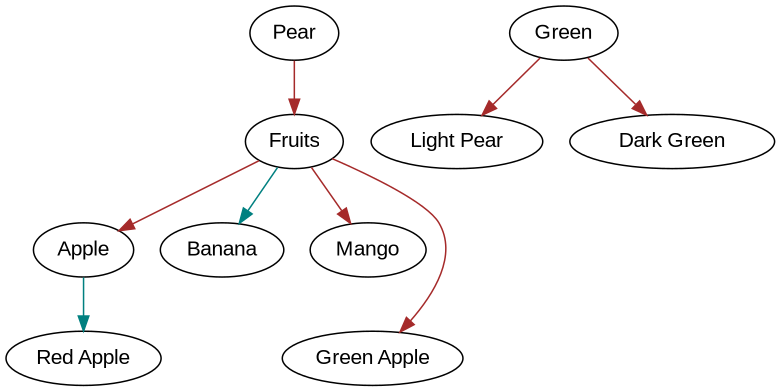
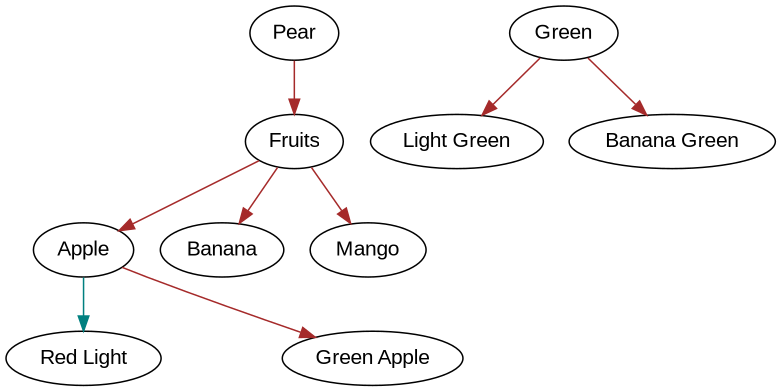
(457, 142) -> (457, 142)
(672, 142) -> (672, 142)
(263, 189) -> (263, 189)
(434, 217) -> (211, 301)
(84, 358) -> (84, 358)
